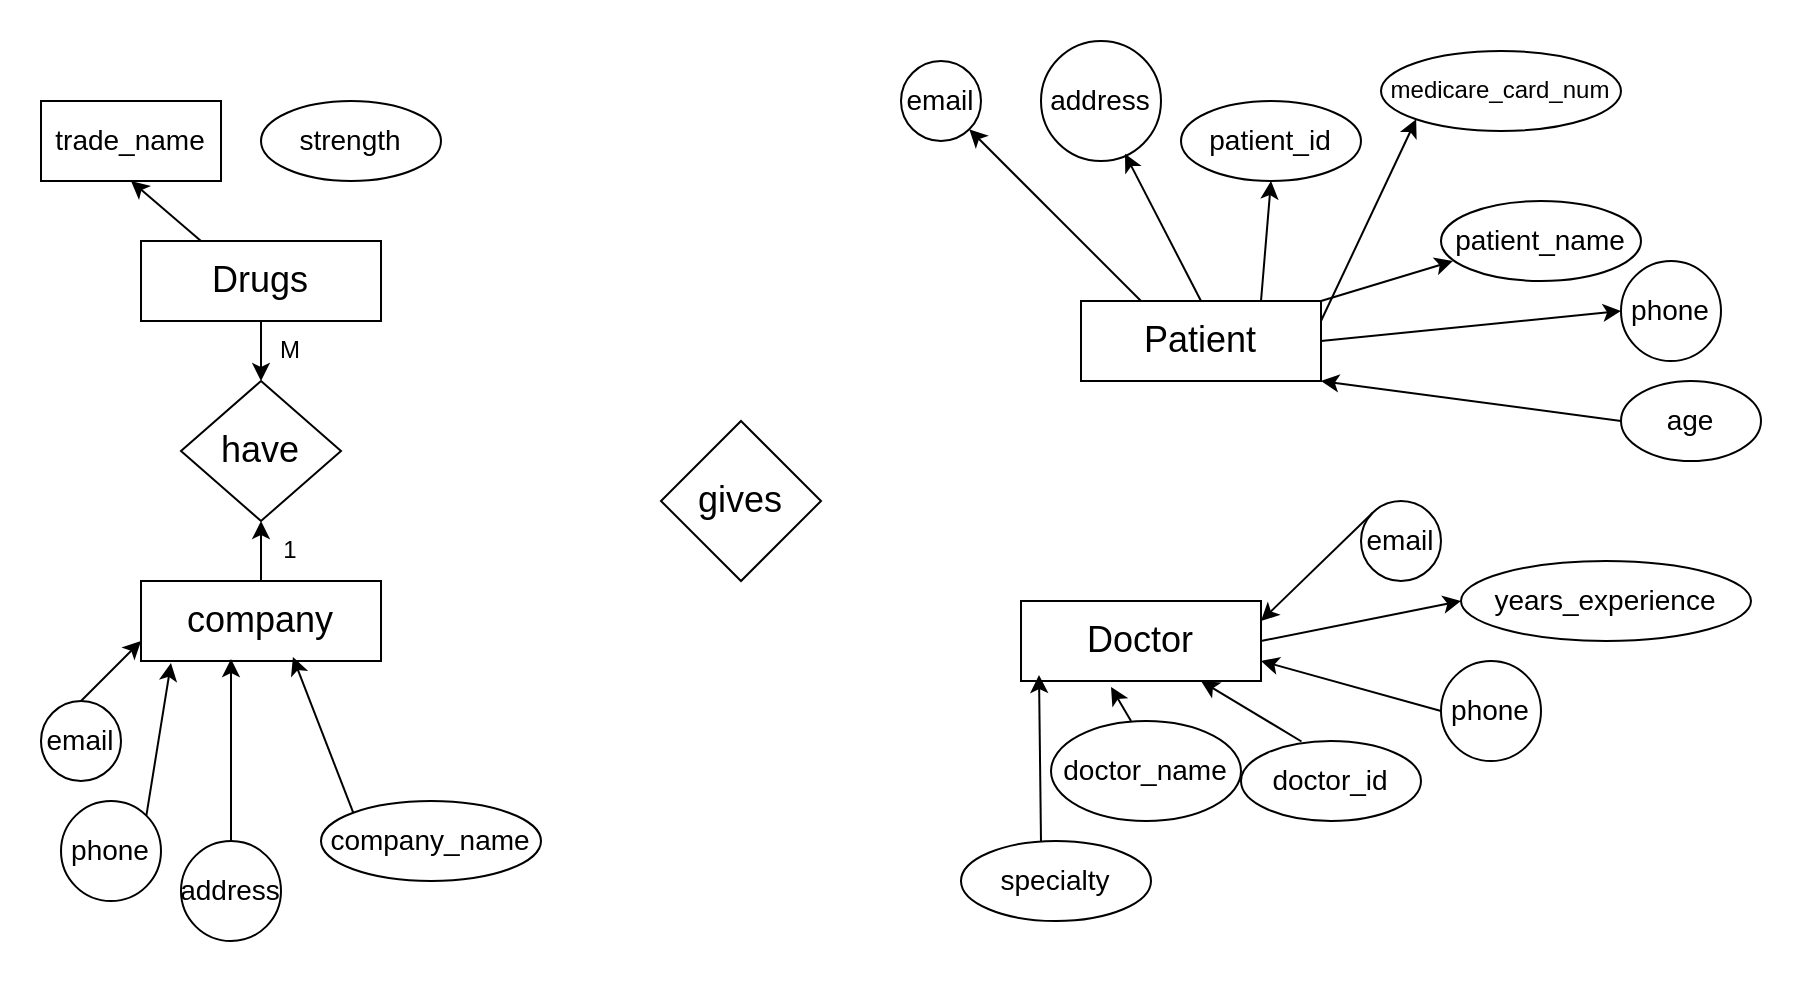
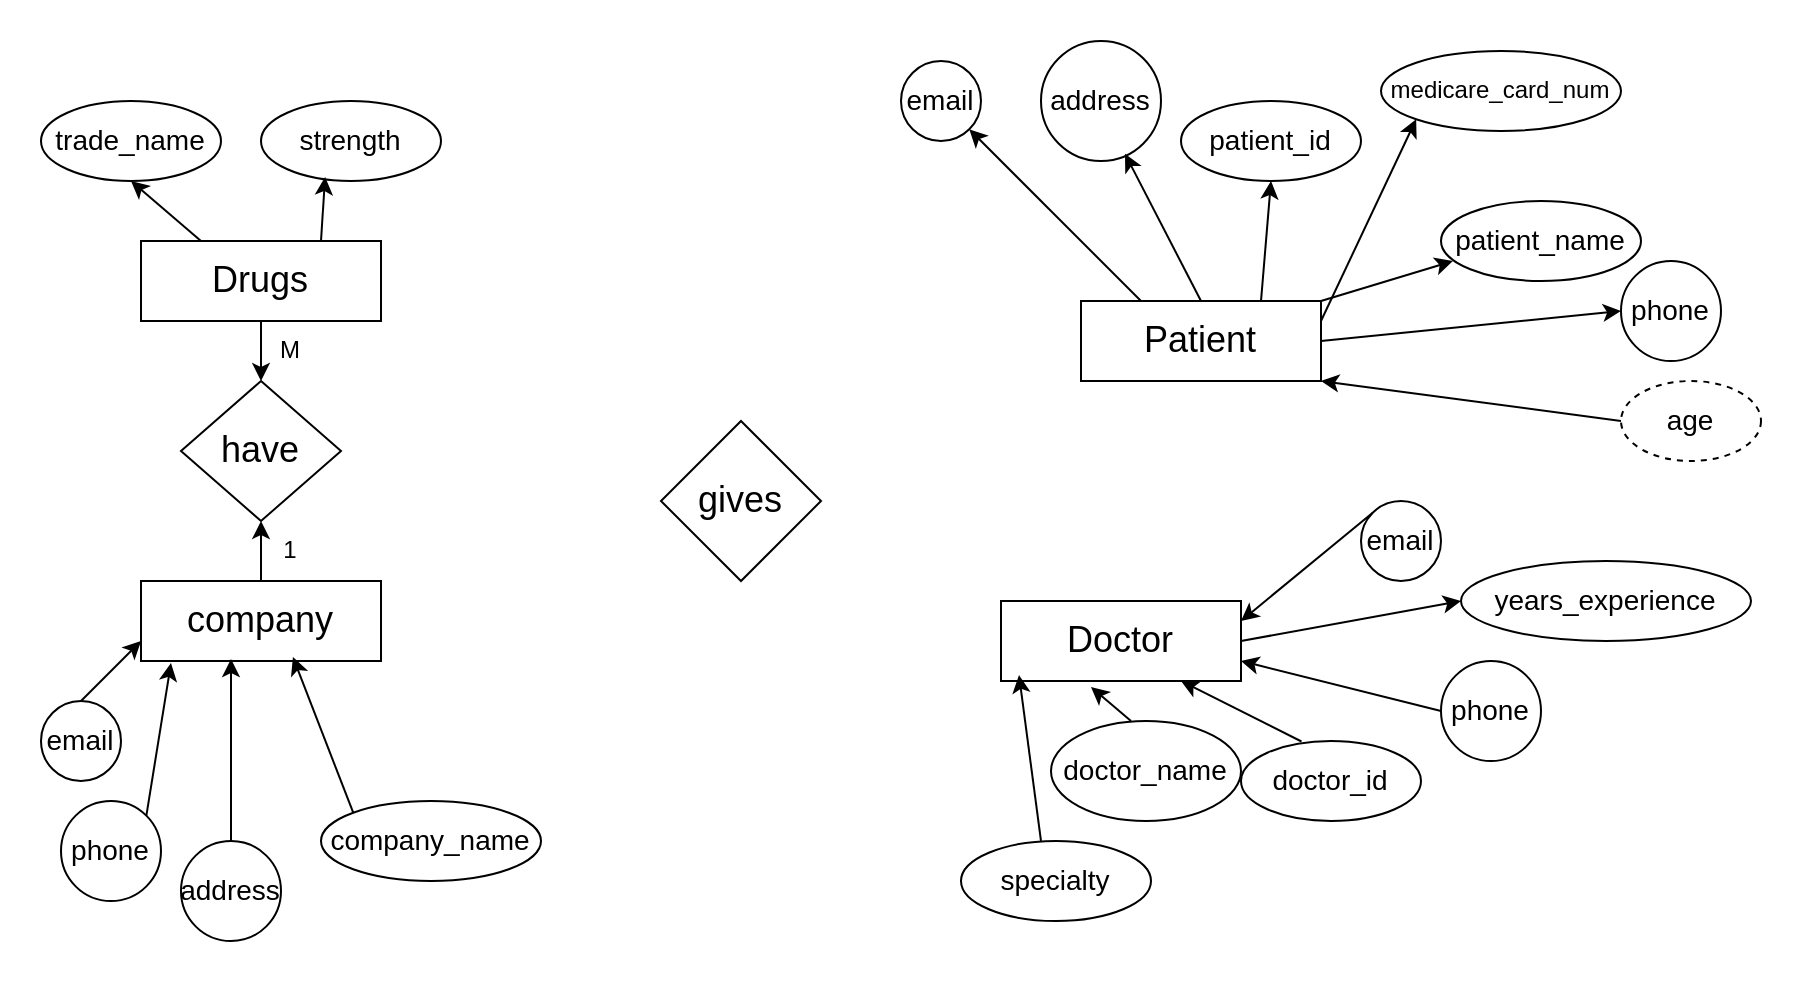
(131, 141) -> (131, 141)
none -> (323, 216)
(1691, 421) -> (1691, 421)
(1141, 641) -> (1121, 641)
